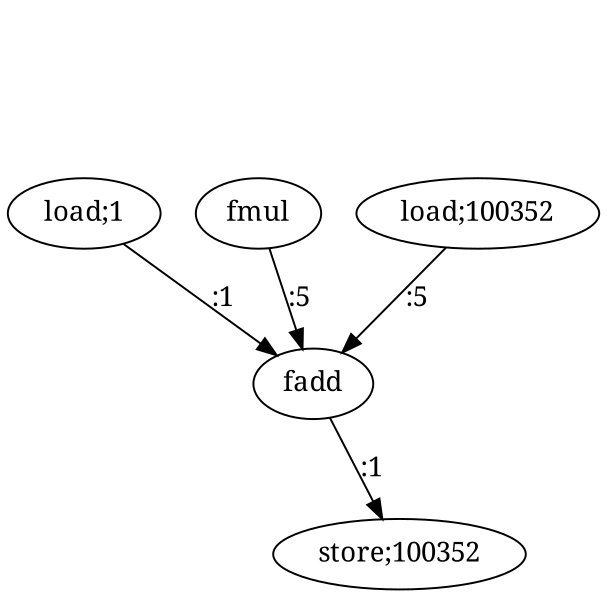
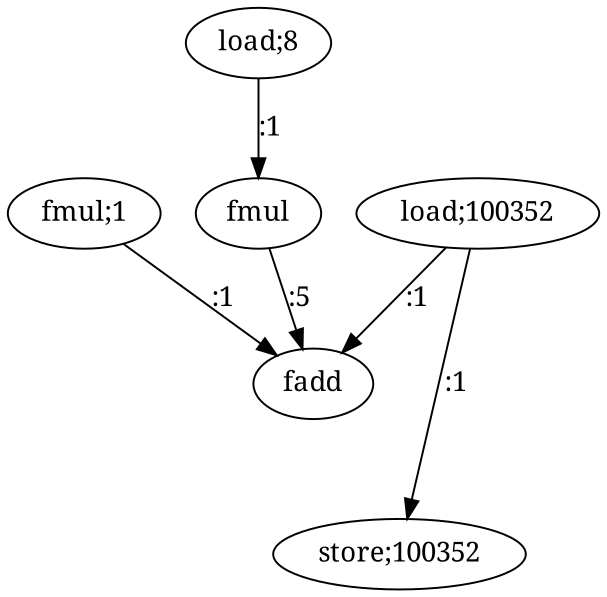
none -> (258, 43)
(84, 213) -> (84, 213)
(417, 299) -> (417, 299)
(352, 460) -> (441, 374)
